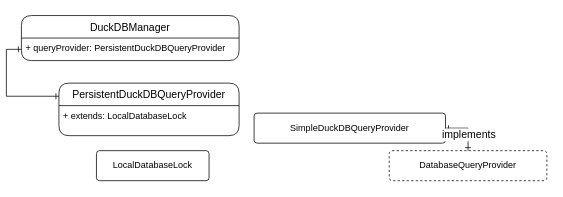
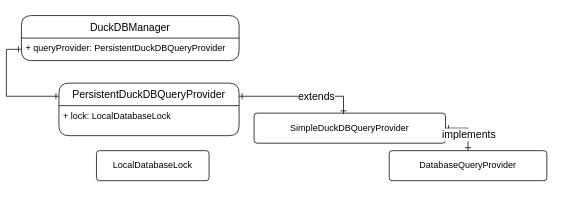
none -> (299, 96)
(130, 116) -> (121, 116)
(468, 165) -> (468, 165)
